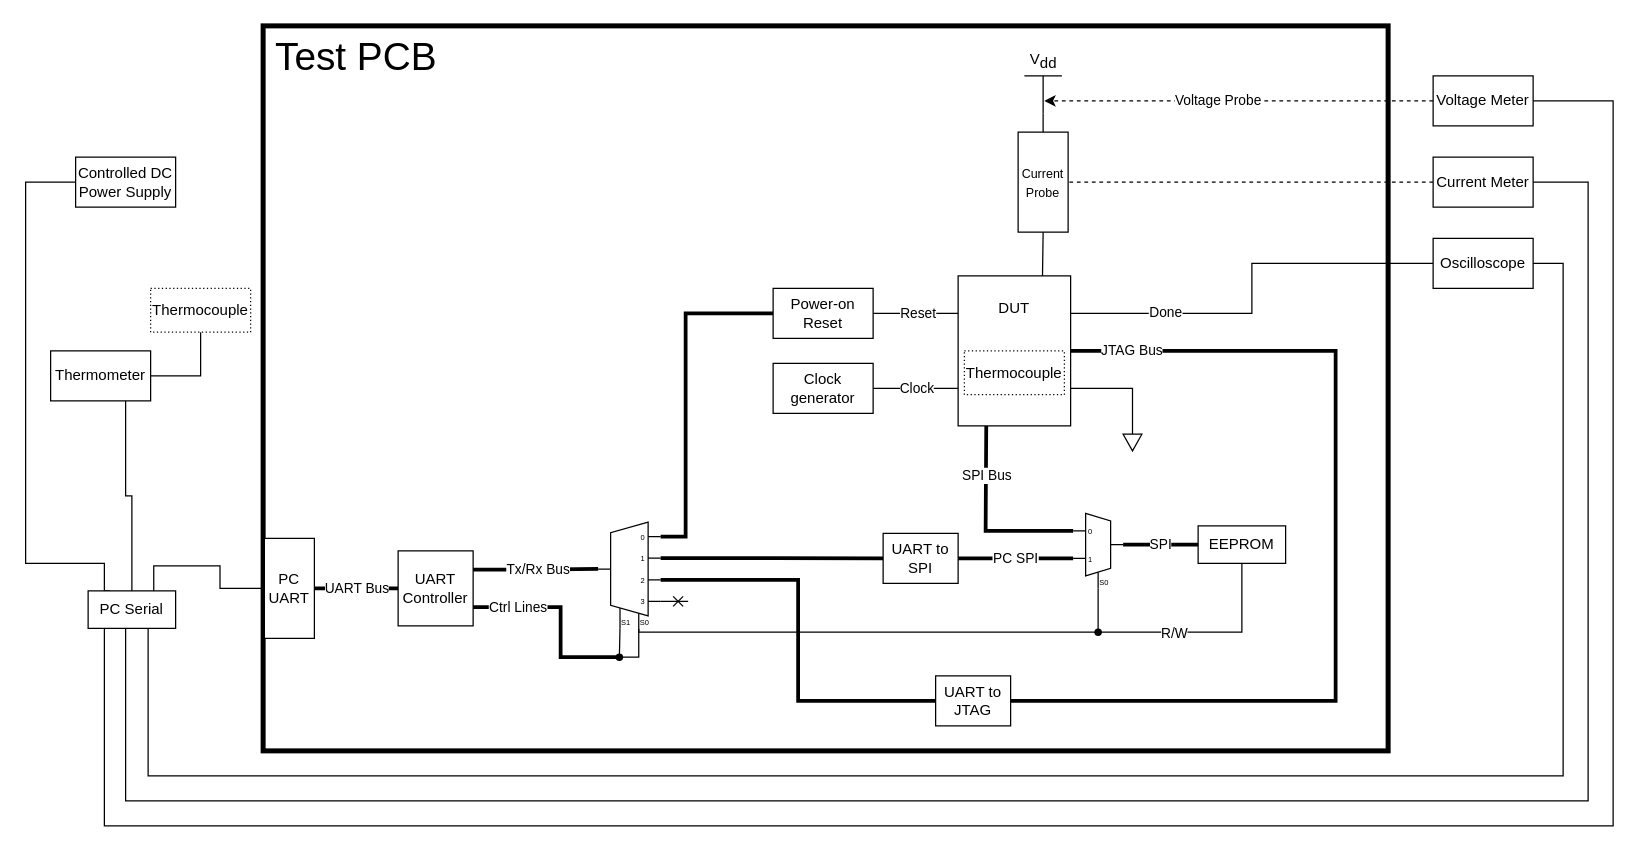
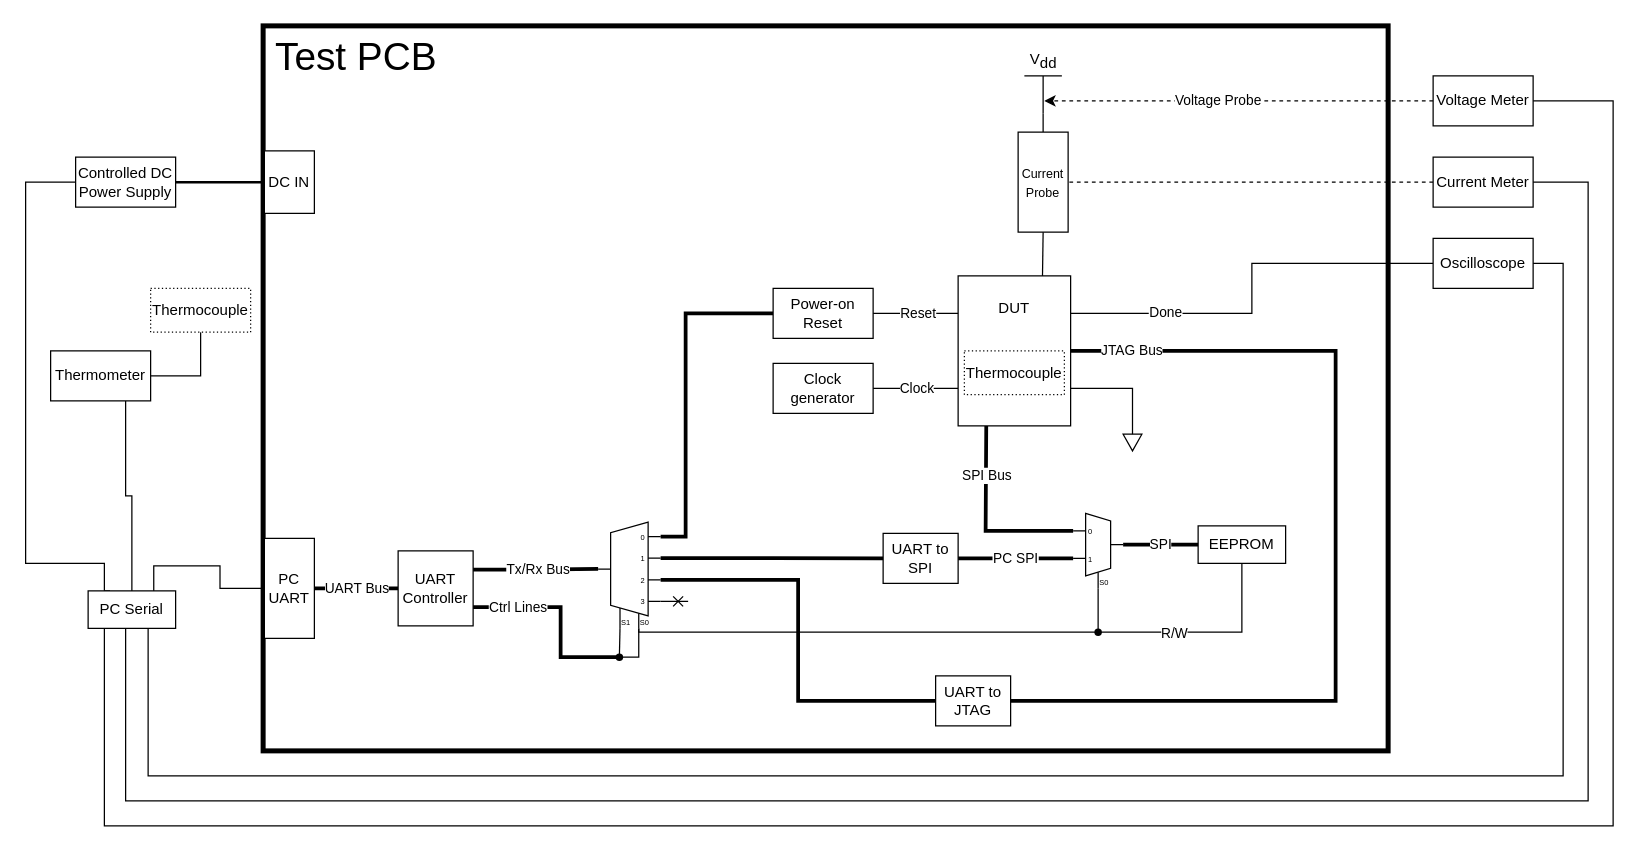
none -> (220, 182)
none -> (289, 182)
